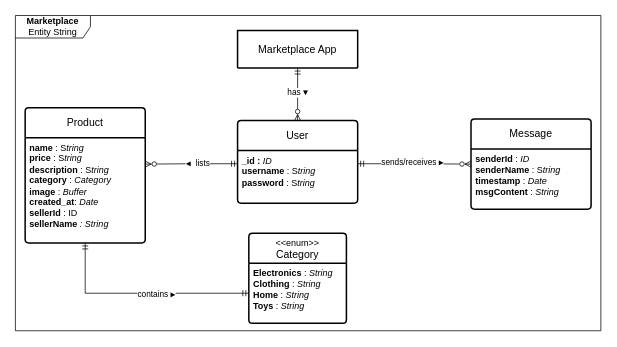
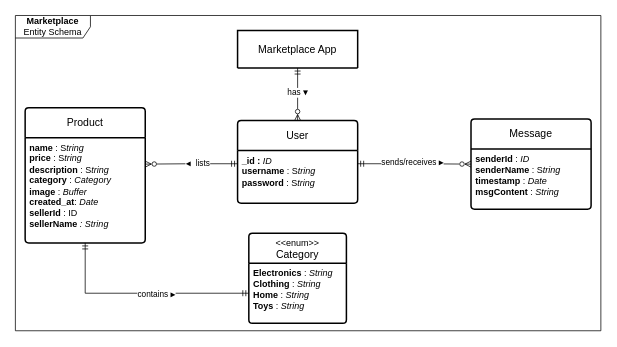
(53, 27) -> (53, 27)
